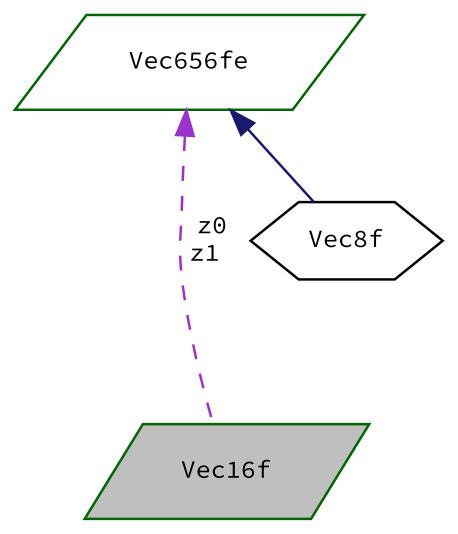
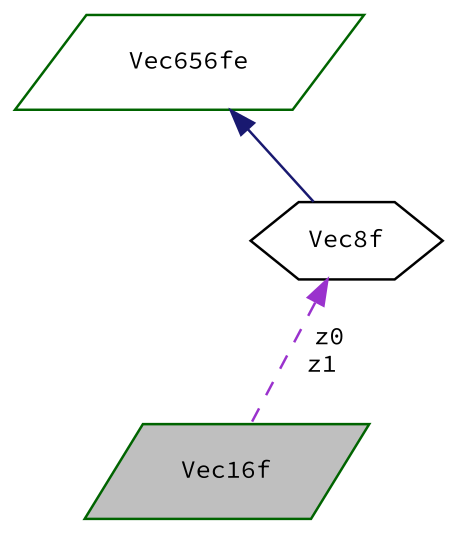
(182, 281) -> (283, 363)
